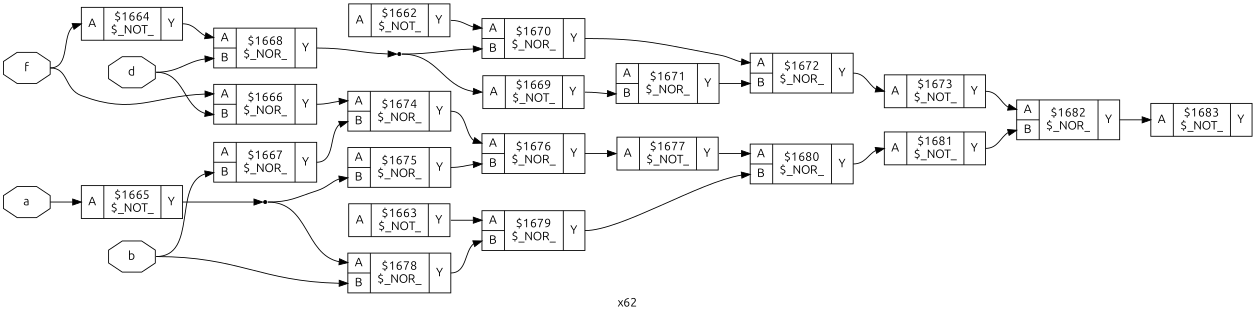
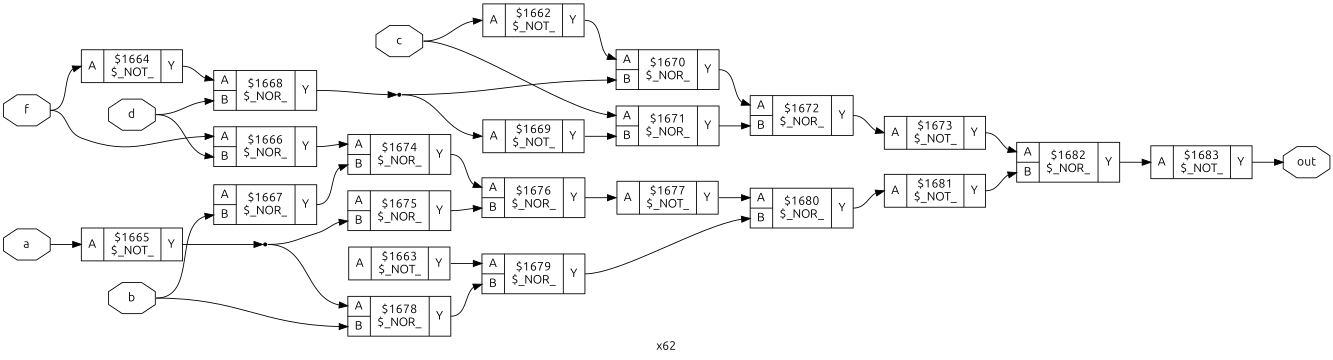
none -> (399, 41)
none -> (1307, 162)
